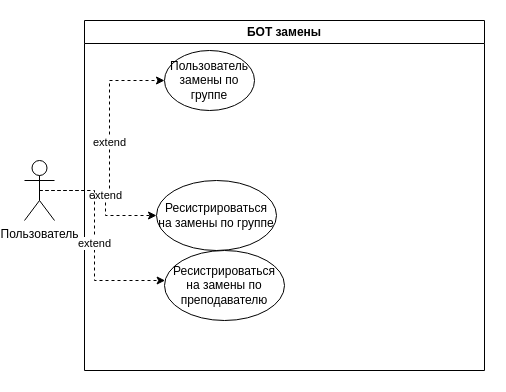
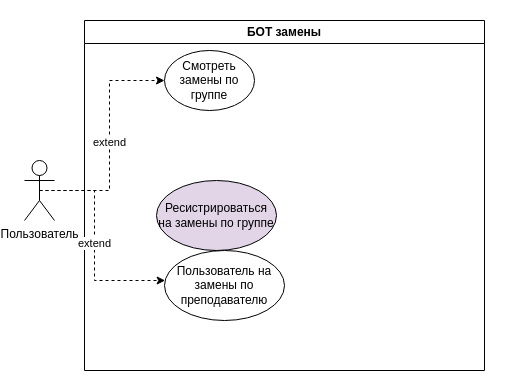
(210, 81) -> (210, 81)
(116, 216) -> none
(217, 216) -> (217, 216)
(225, 286) -> (225, 286)
